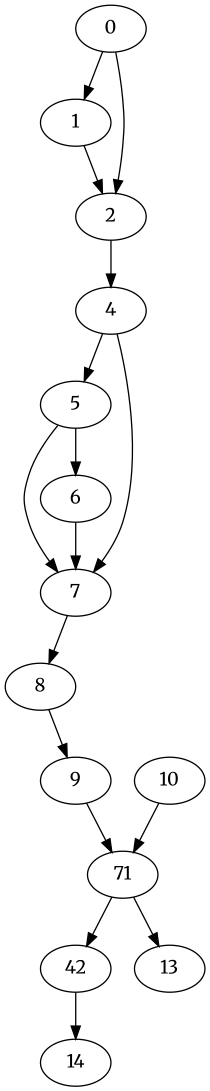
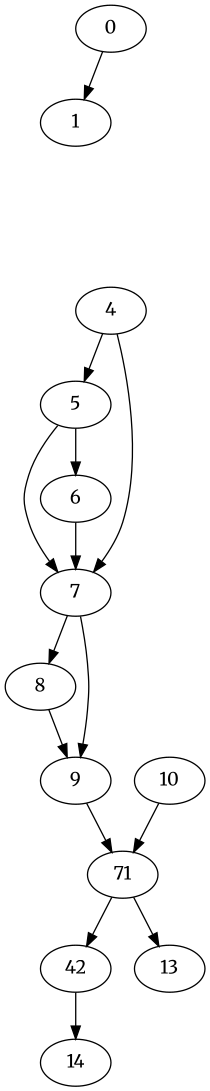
(111, 217) -> none
none -> (89, 680)
